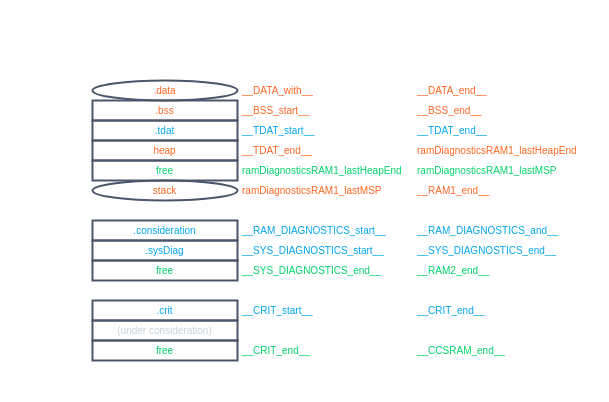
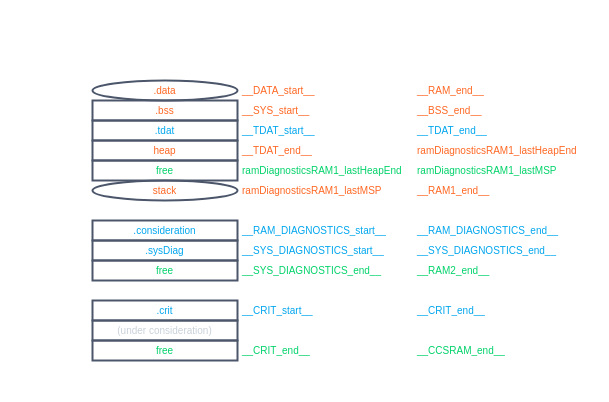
(278, 91) -> (282, 91)
(451, 91) -> (448, 91)
(279, 111) -> (279, 111)
(482, 231) -> (482, 231)
